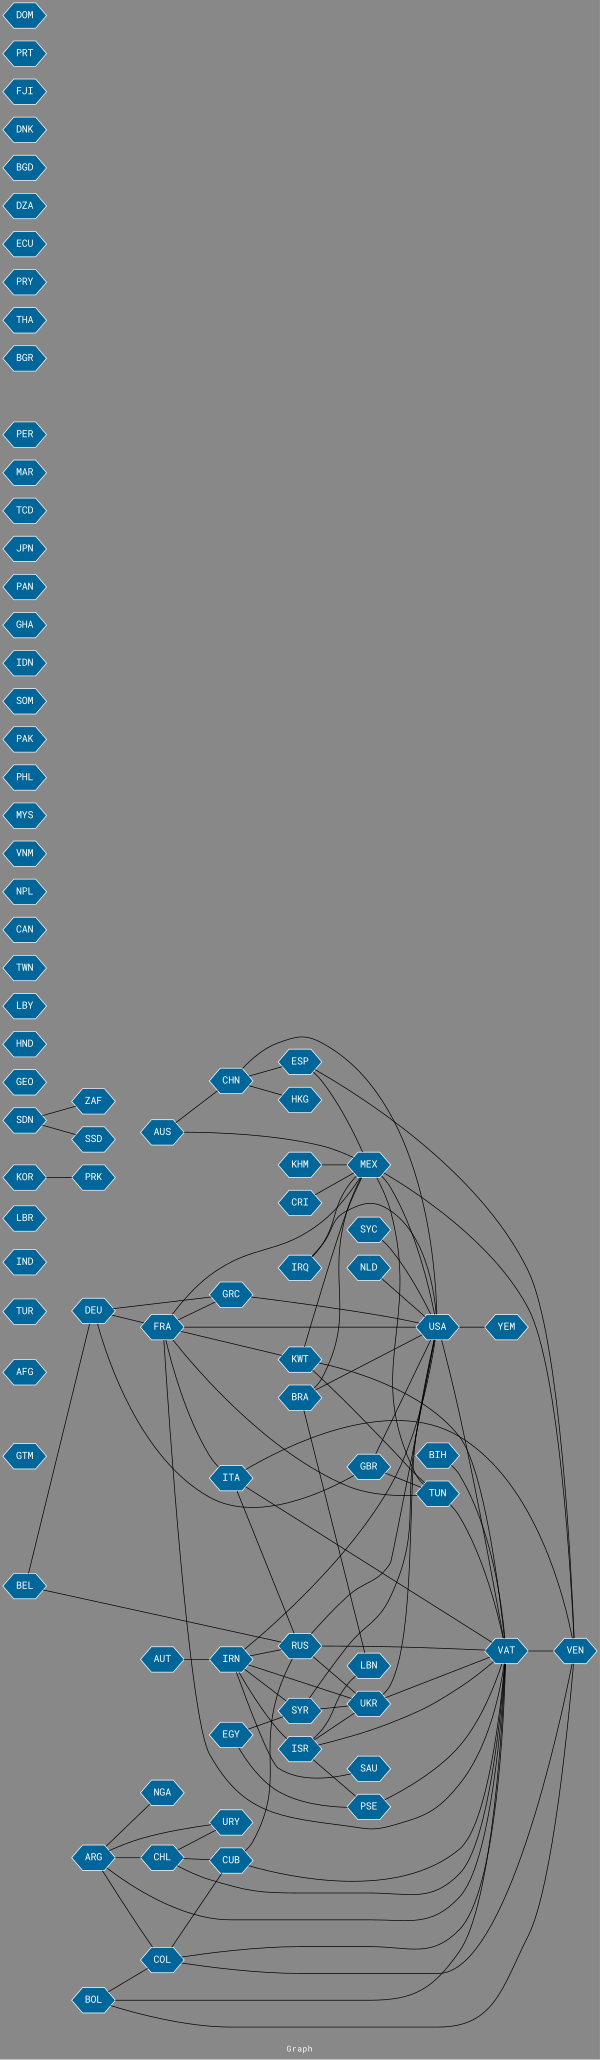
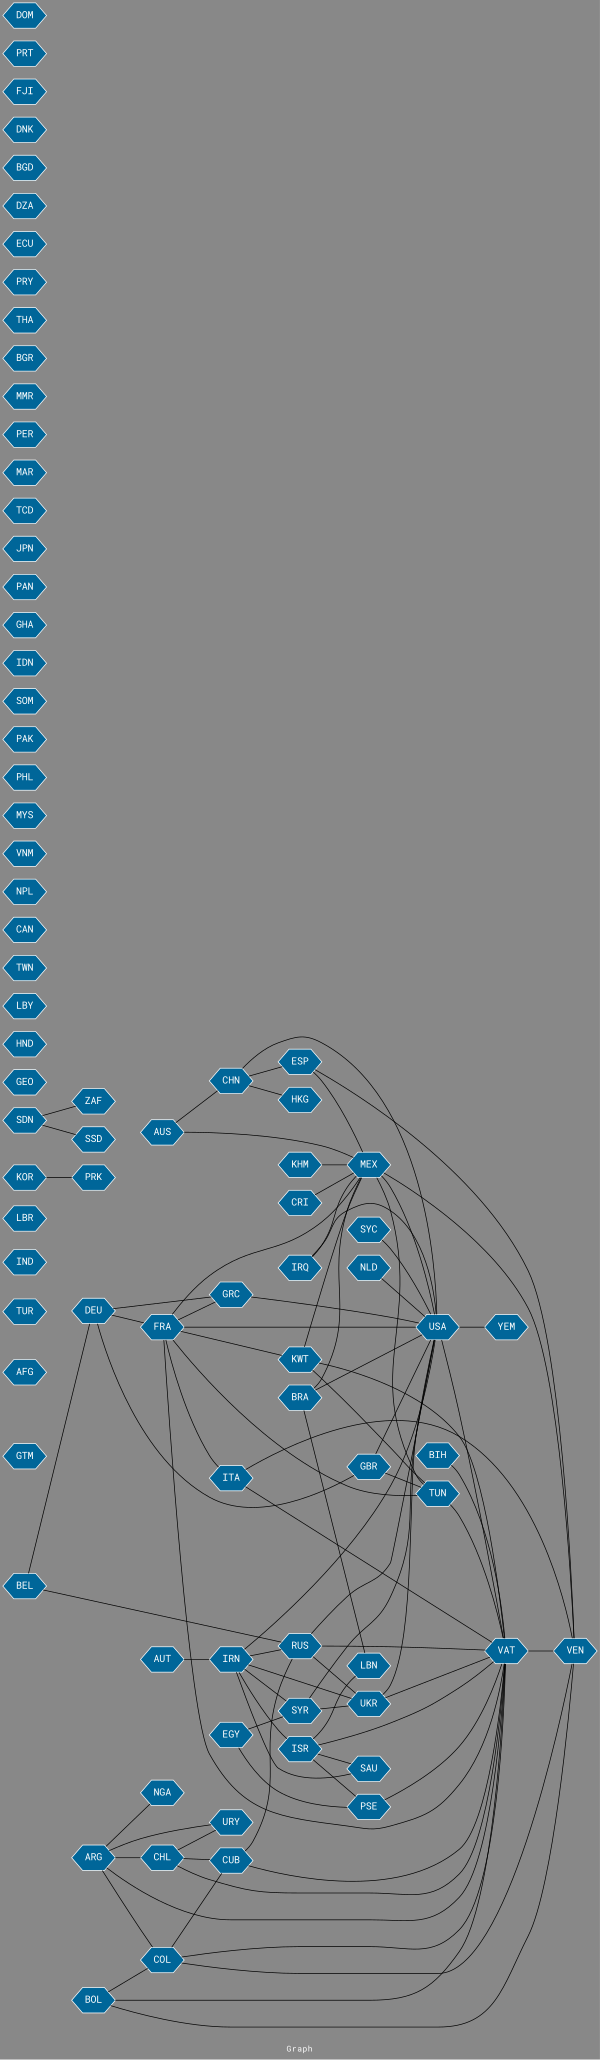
none -> (25, 397)
(266, 1562) -> none
(334, 1727) -> (335, 1759)
